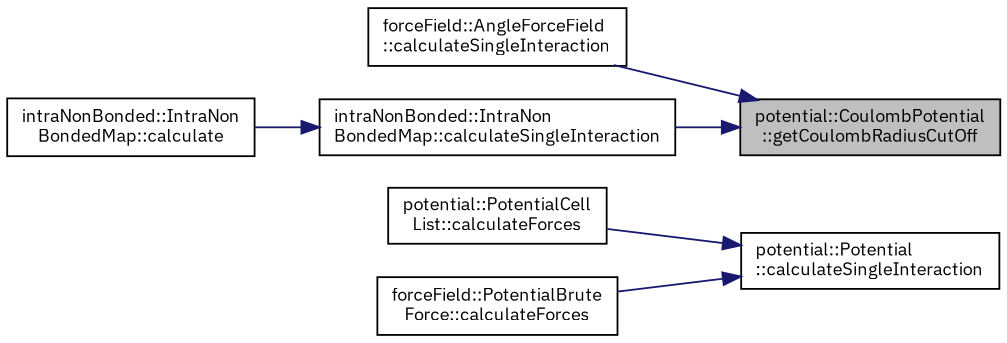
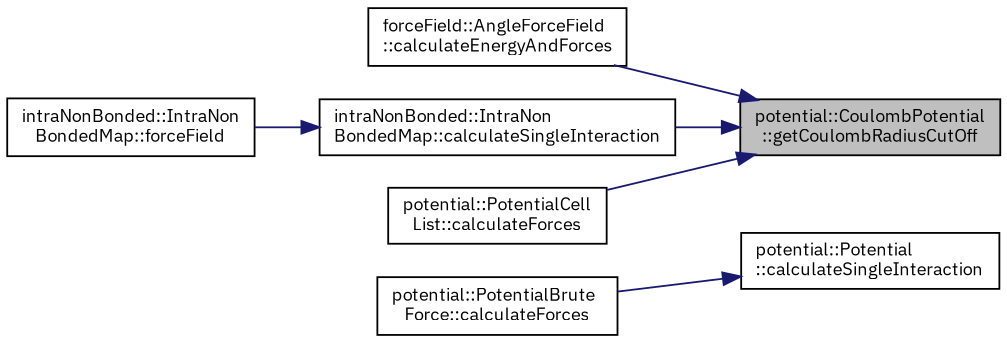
(497, 37) -> (497, 37)
(131, 127) -> (131, 127)
(665, 236) -> (672, 174)
(497, 306) -> (497, 306)
